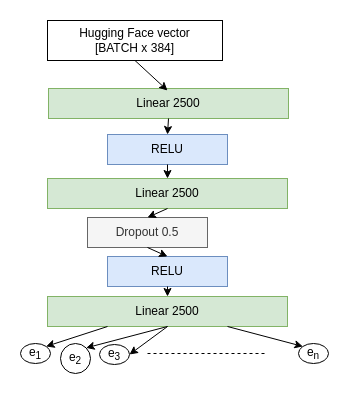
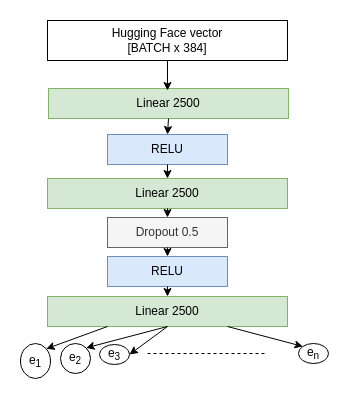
(135, 41) -> (168, 41)
(148, 233) -> (168, 233)
(36, 354) -> (36, 361)
